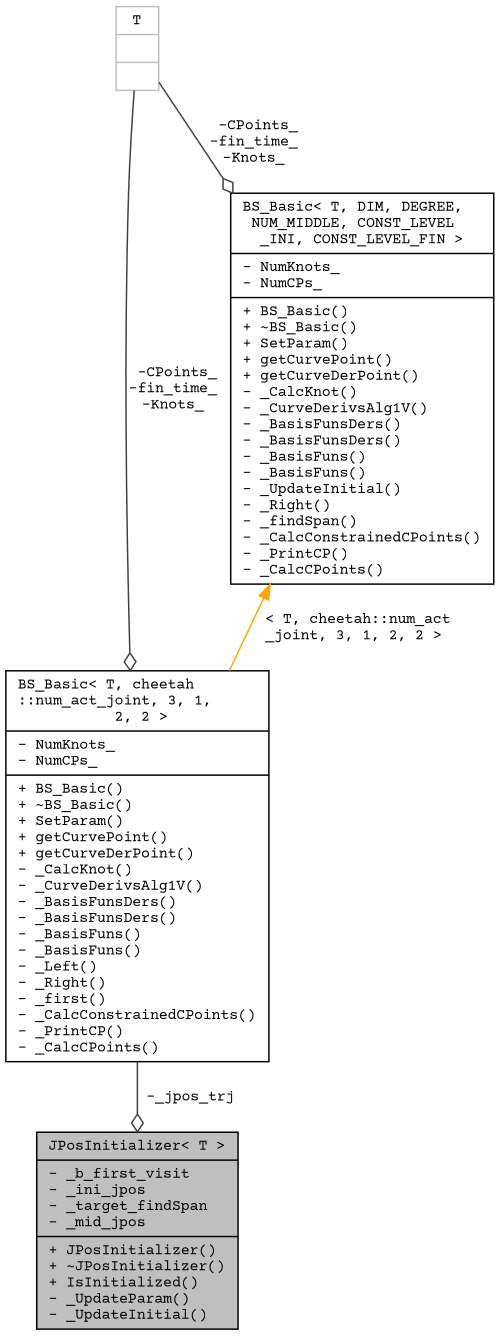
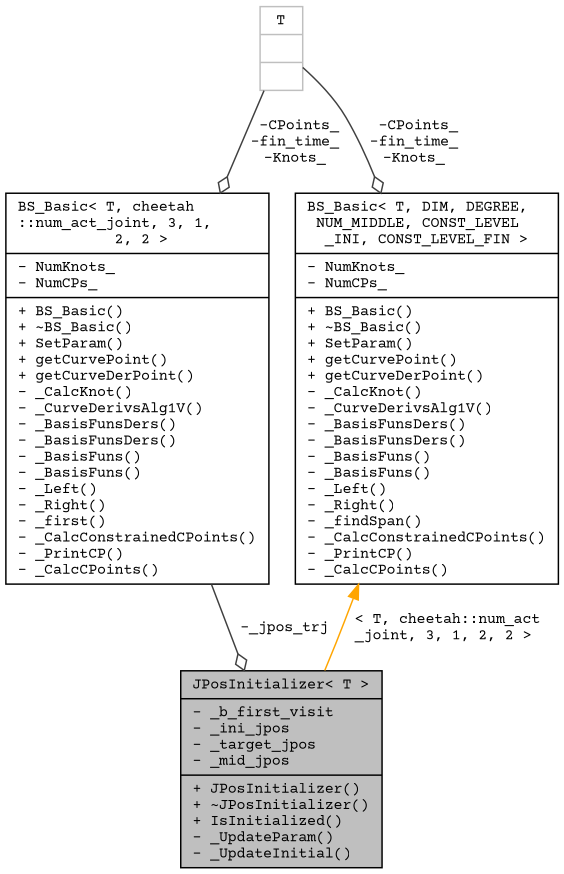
(323, 489) -> (348, 489)
(247, 634) -> (339, 635)
(129, 1206) -> (255, 744)
